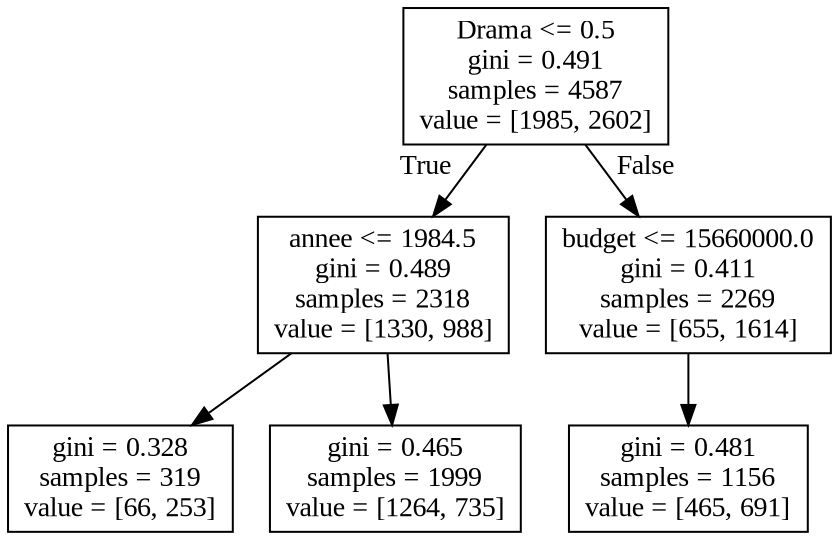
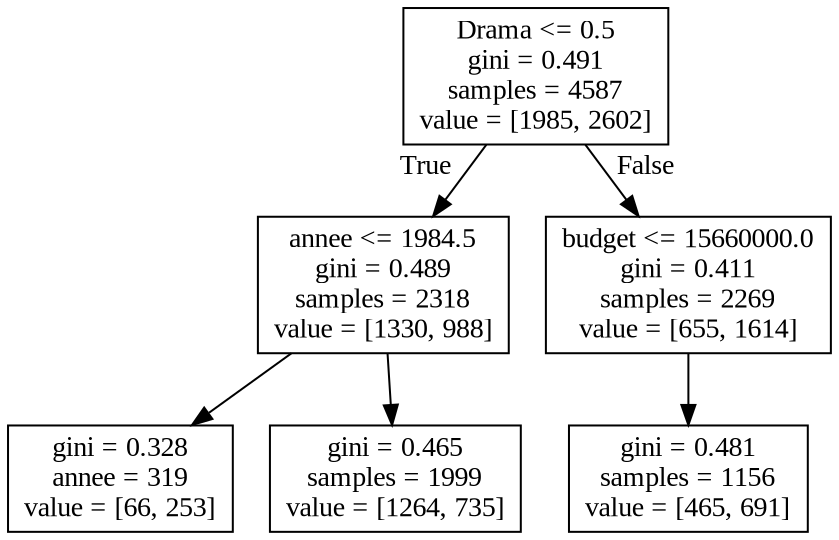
(120, 479) -> (120, 479)
